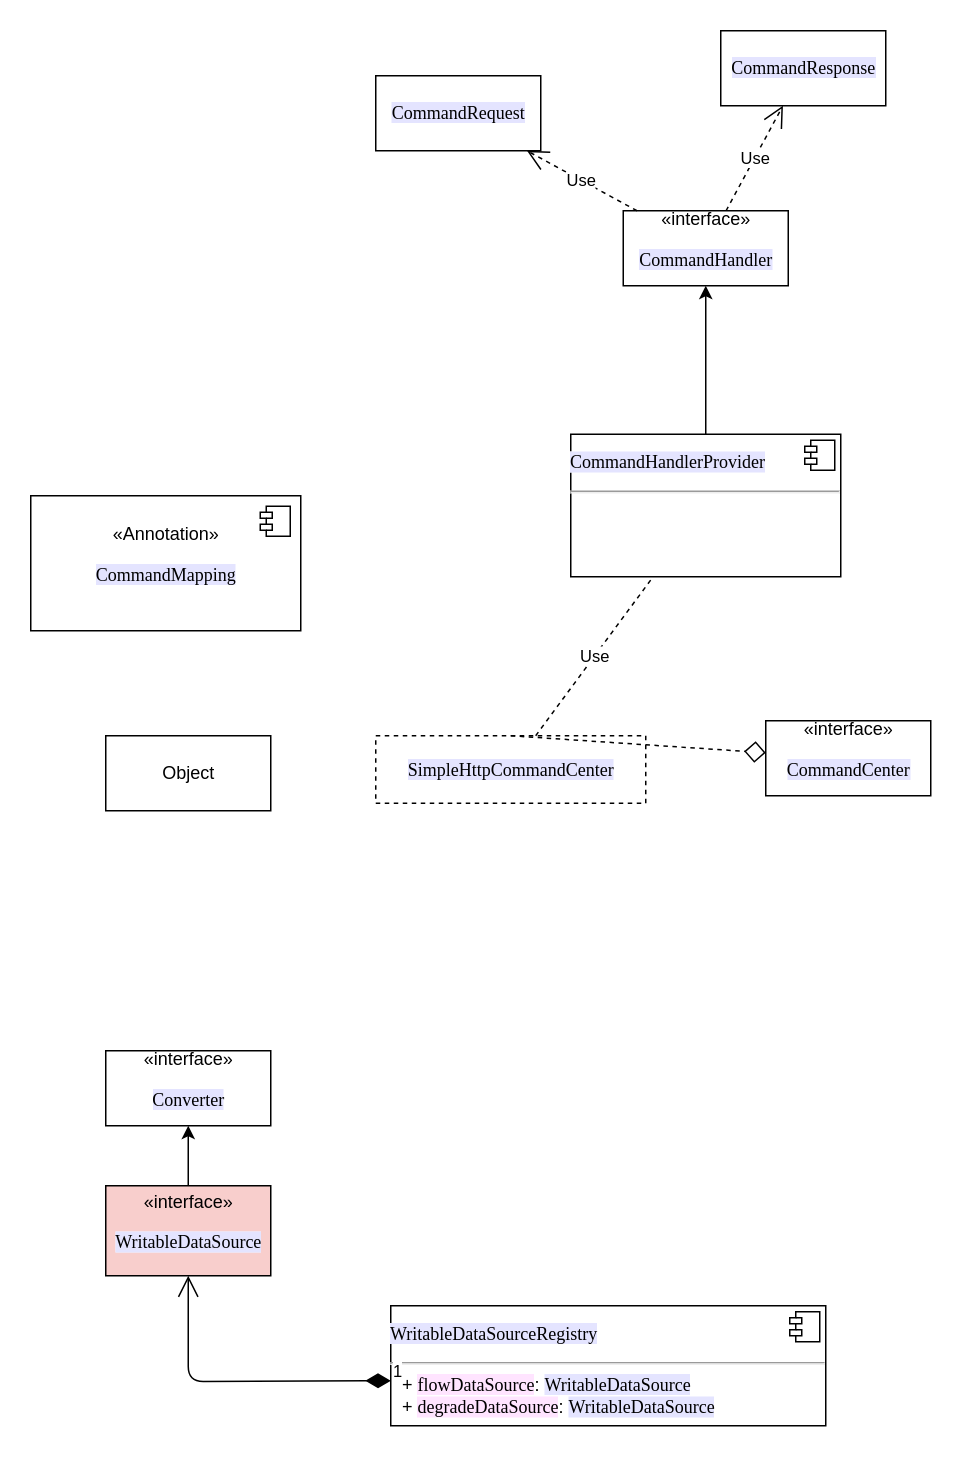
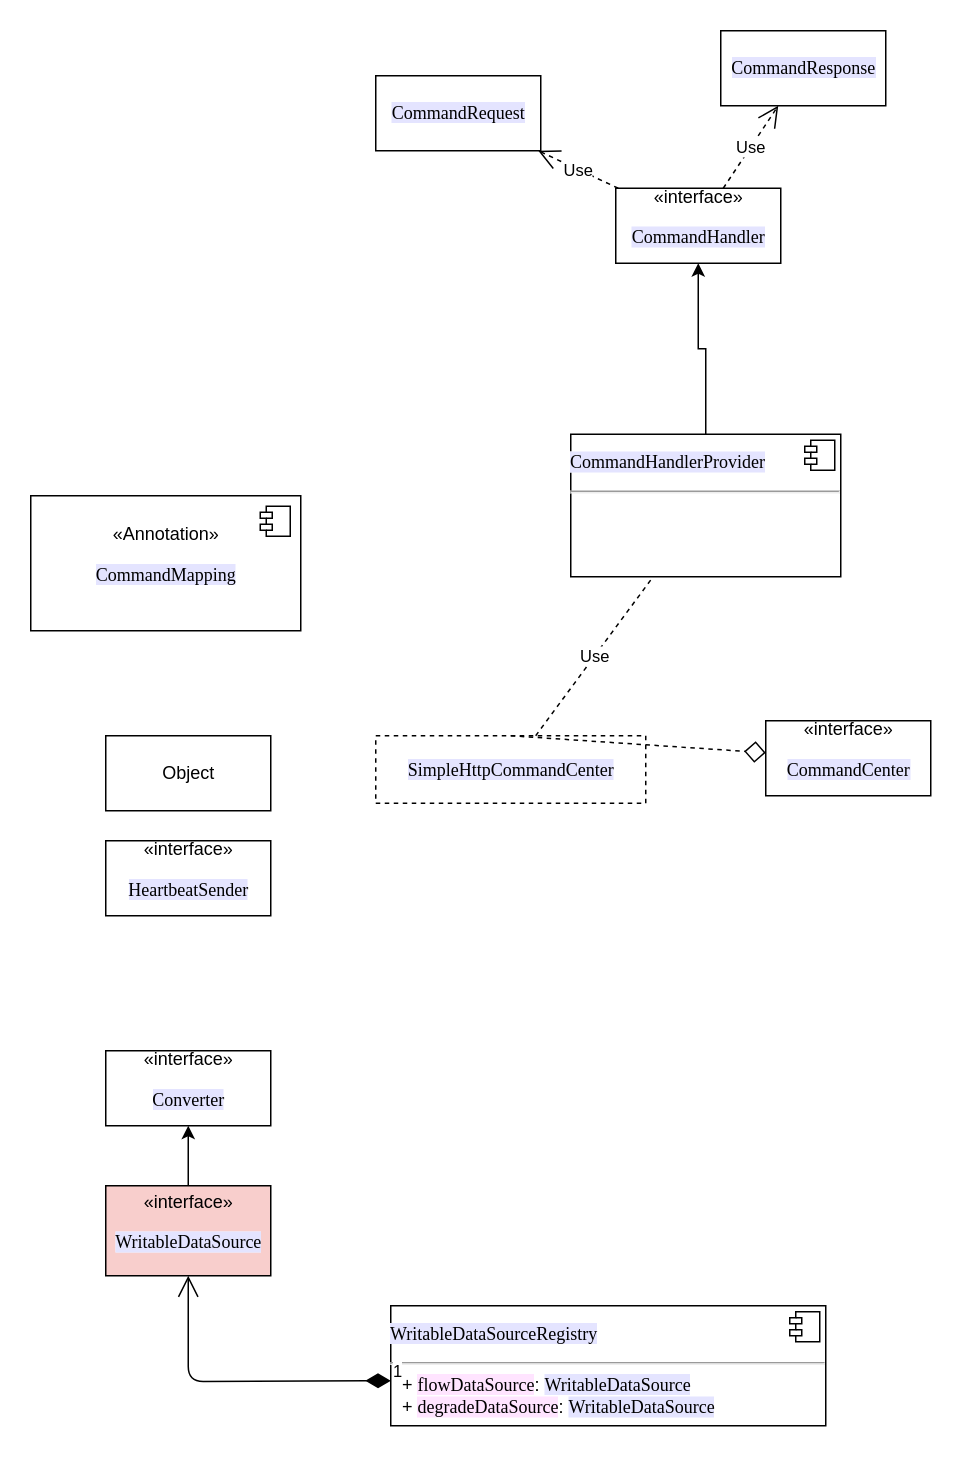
(706, 248) -> (698, 226)
none -> (188, 878)
